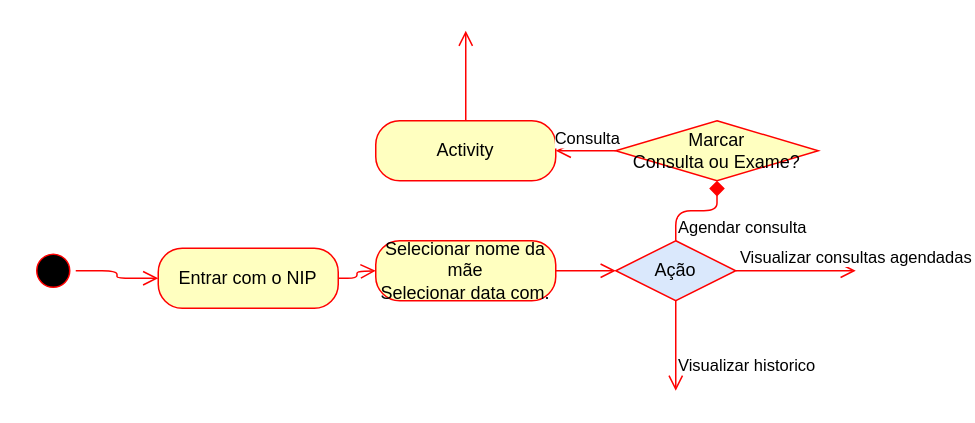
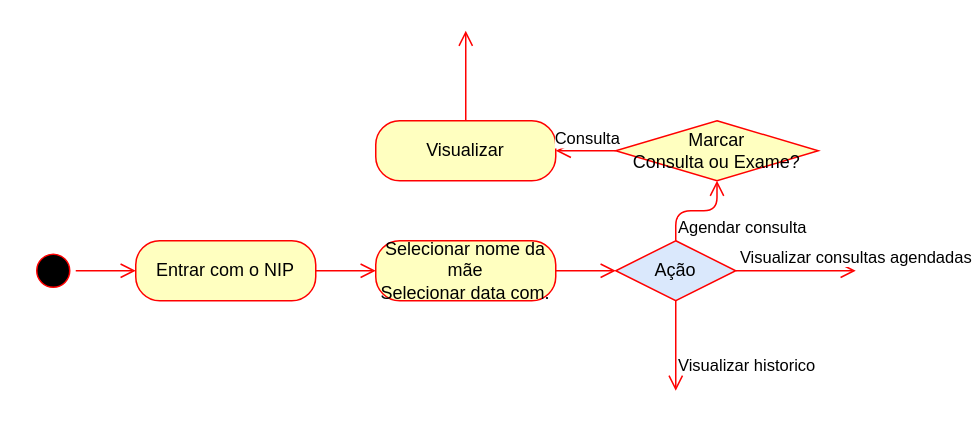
(466, 151) -> (466, 151)
(717, 204) -> (717, 196)
(248, 278) -> (226, 271)
